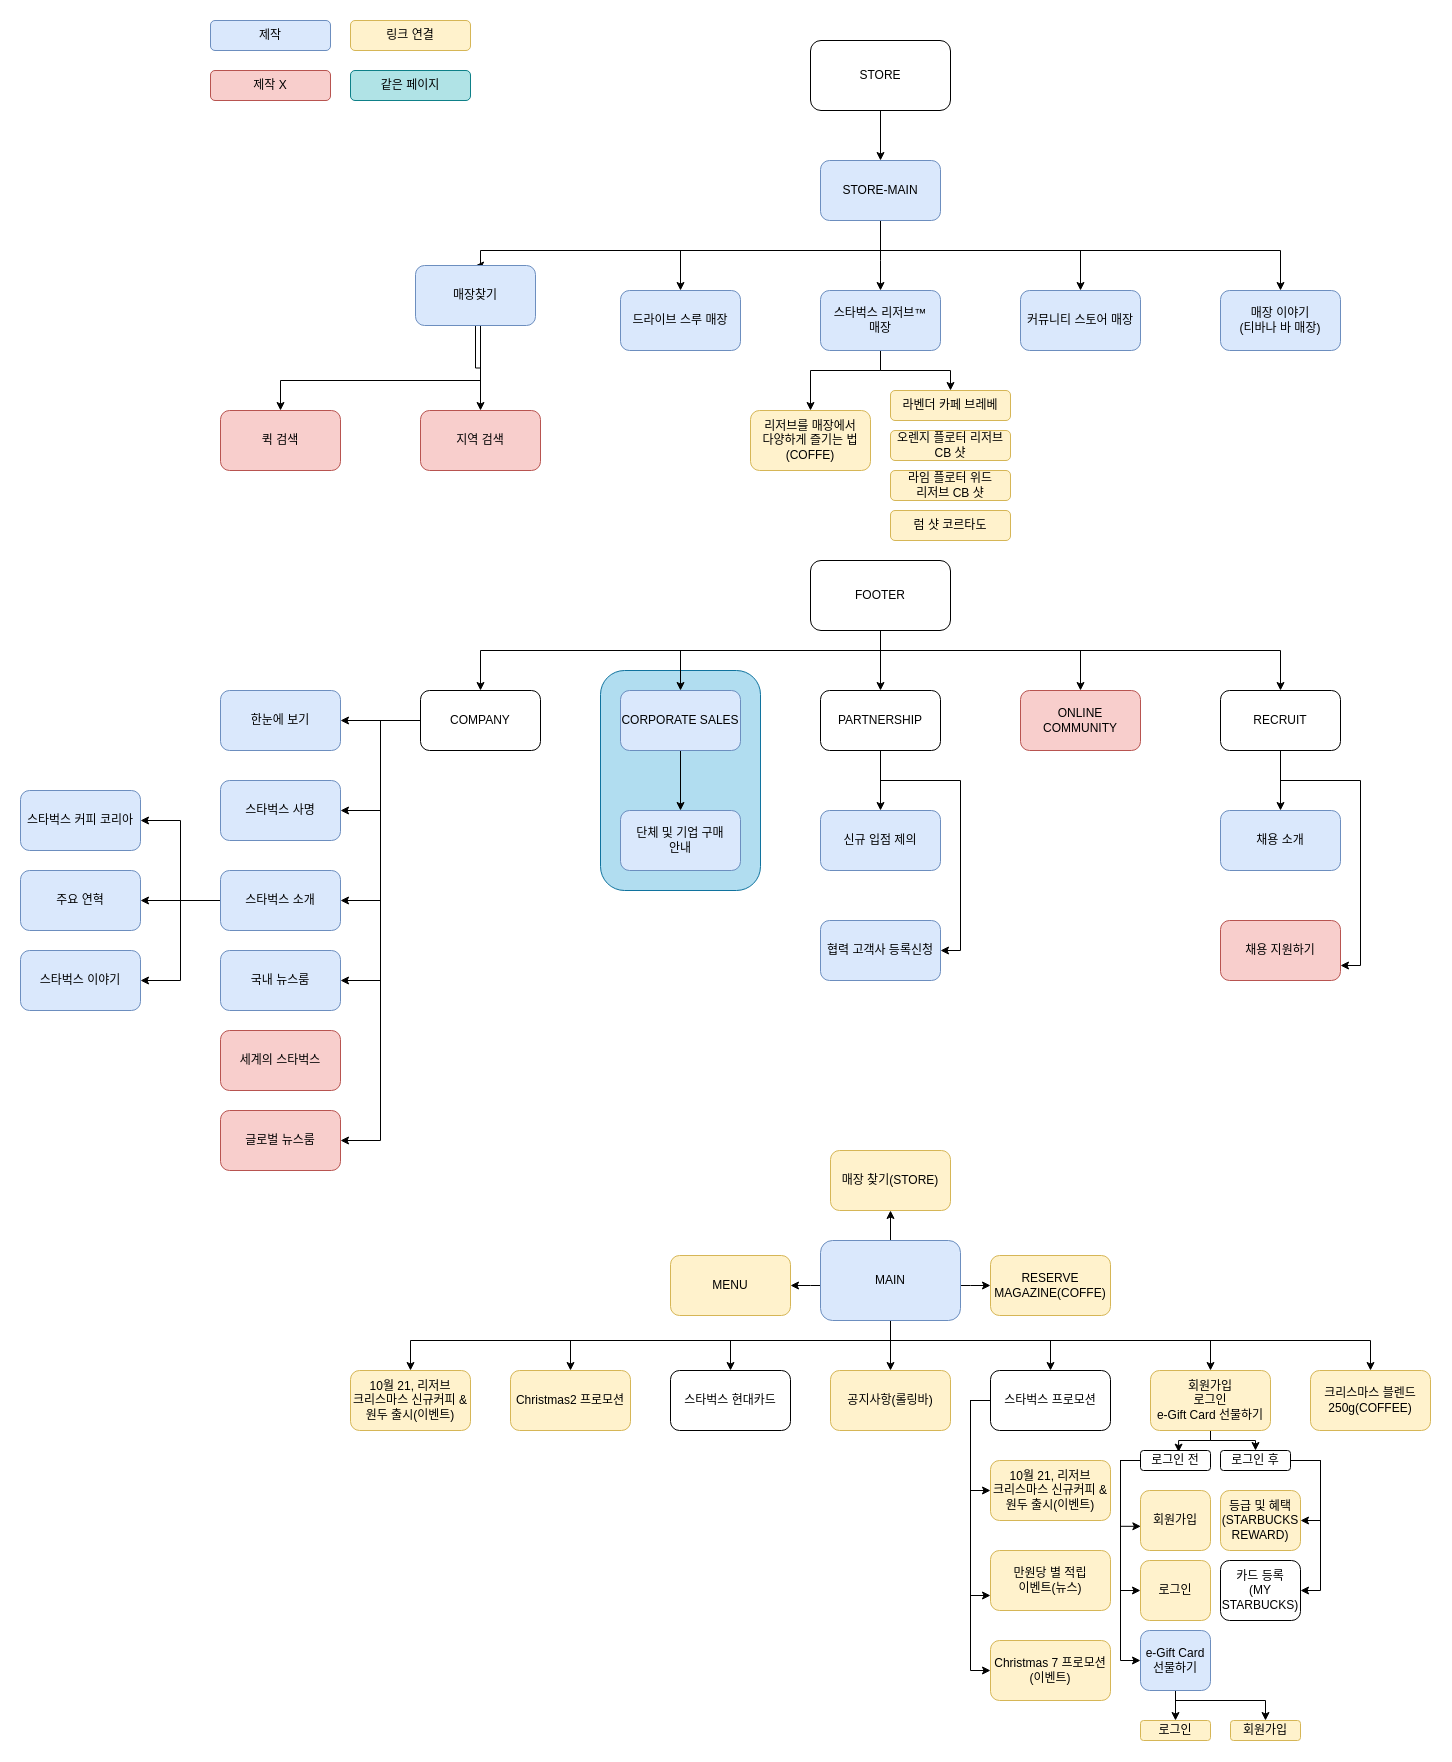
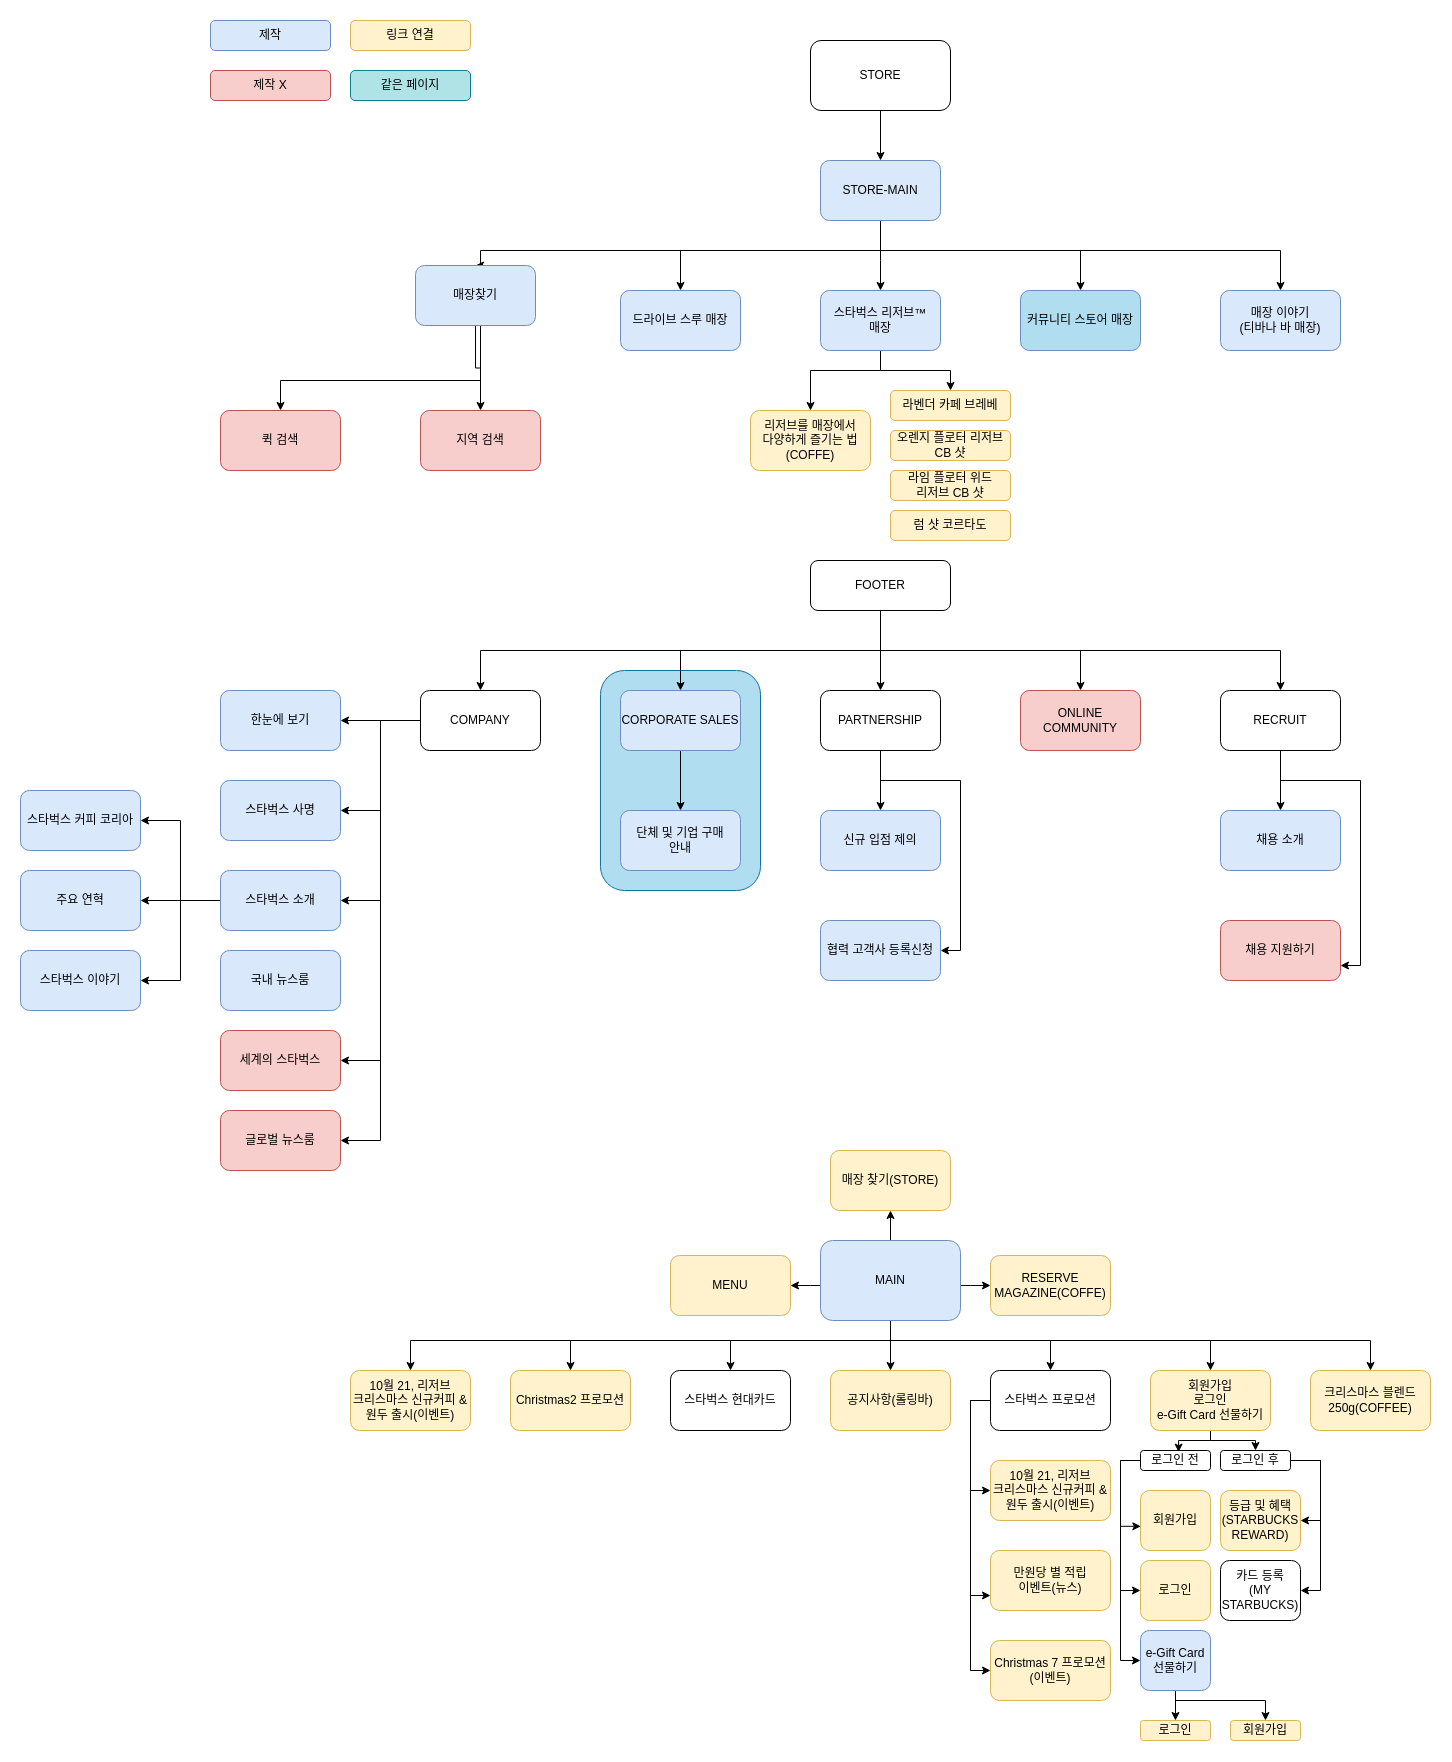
(1081, 321) -> (1081, 321)
(881, 596) -> (881, 586)
(363, 981) -> none
none -> (363, 1061)
